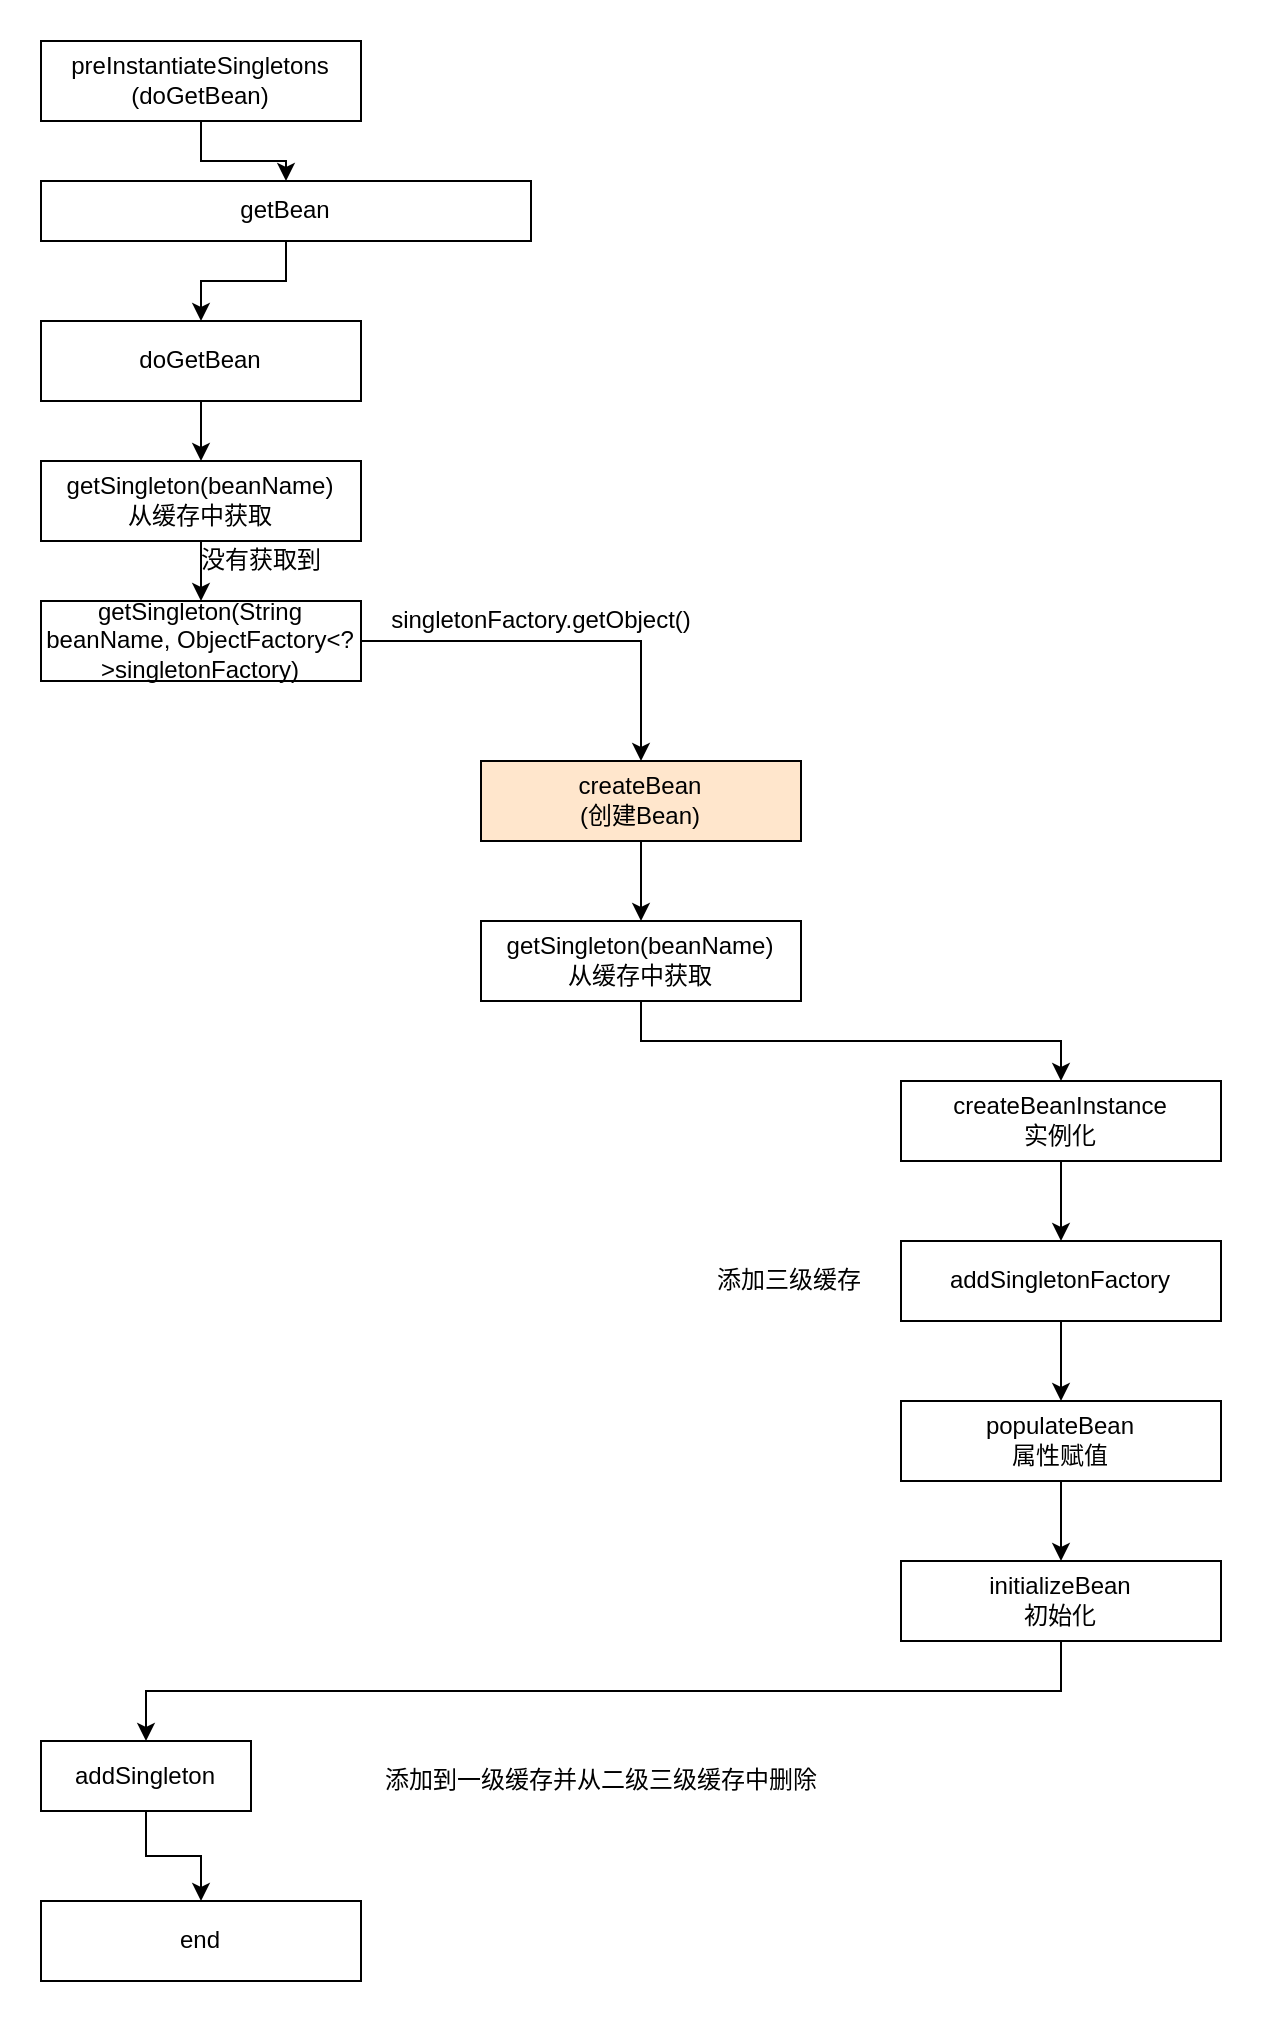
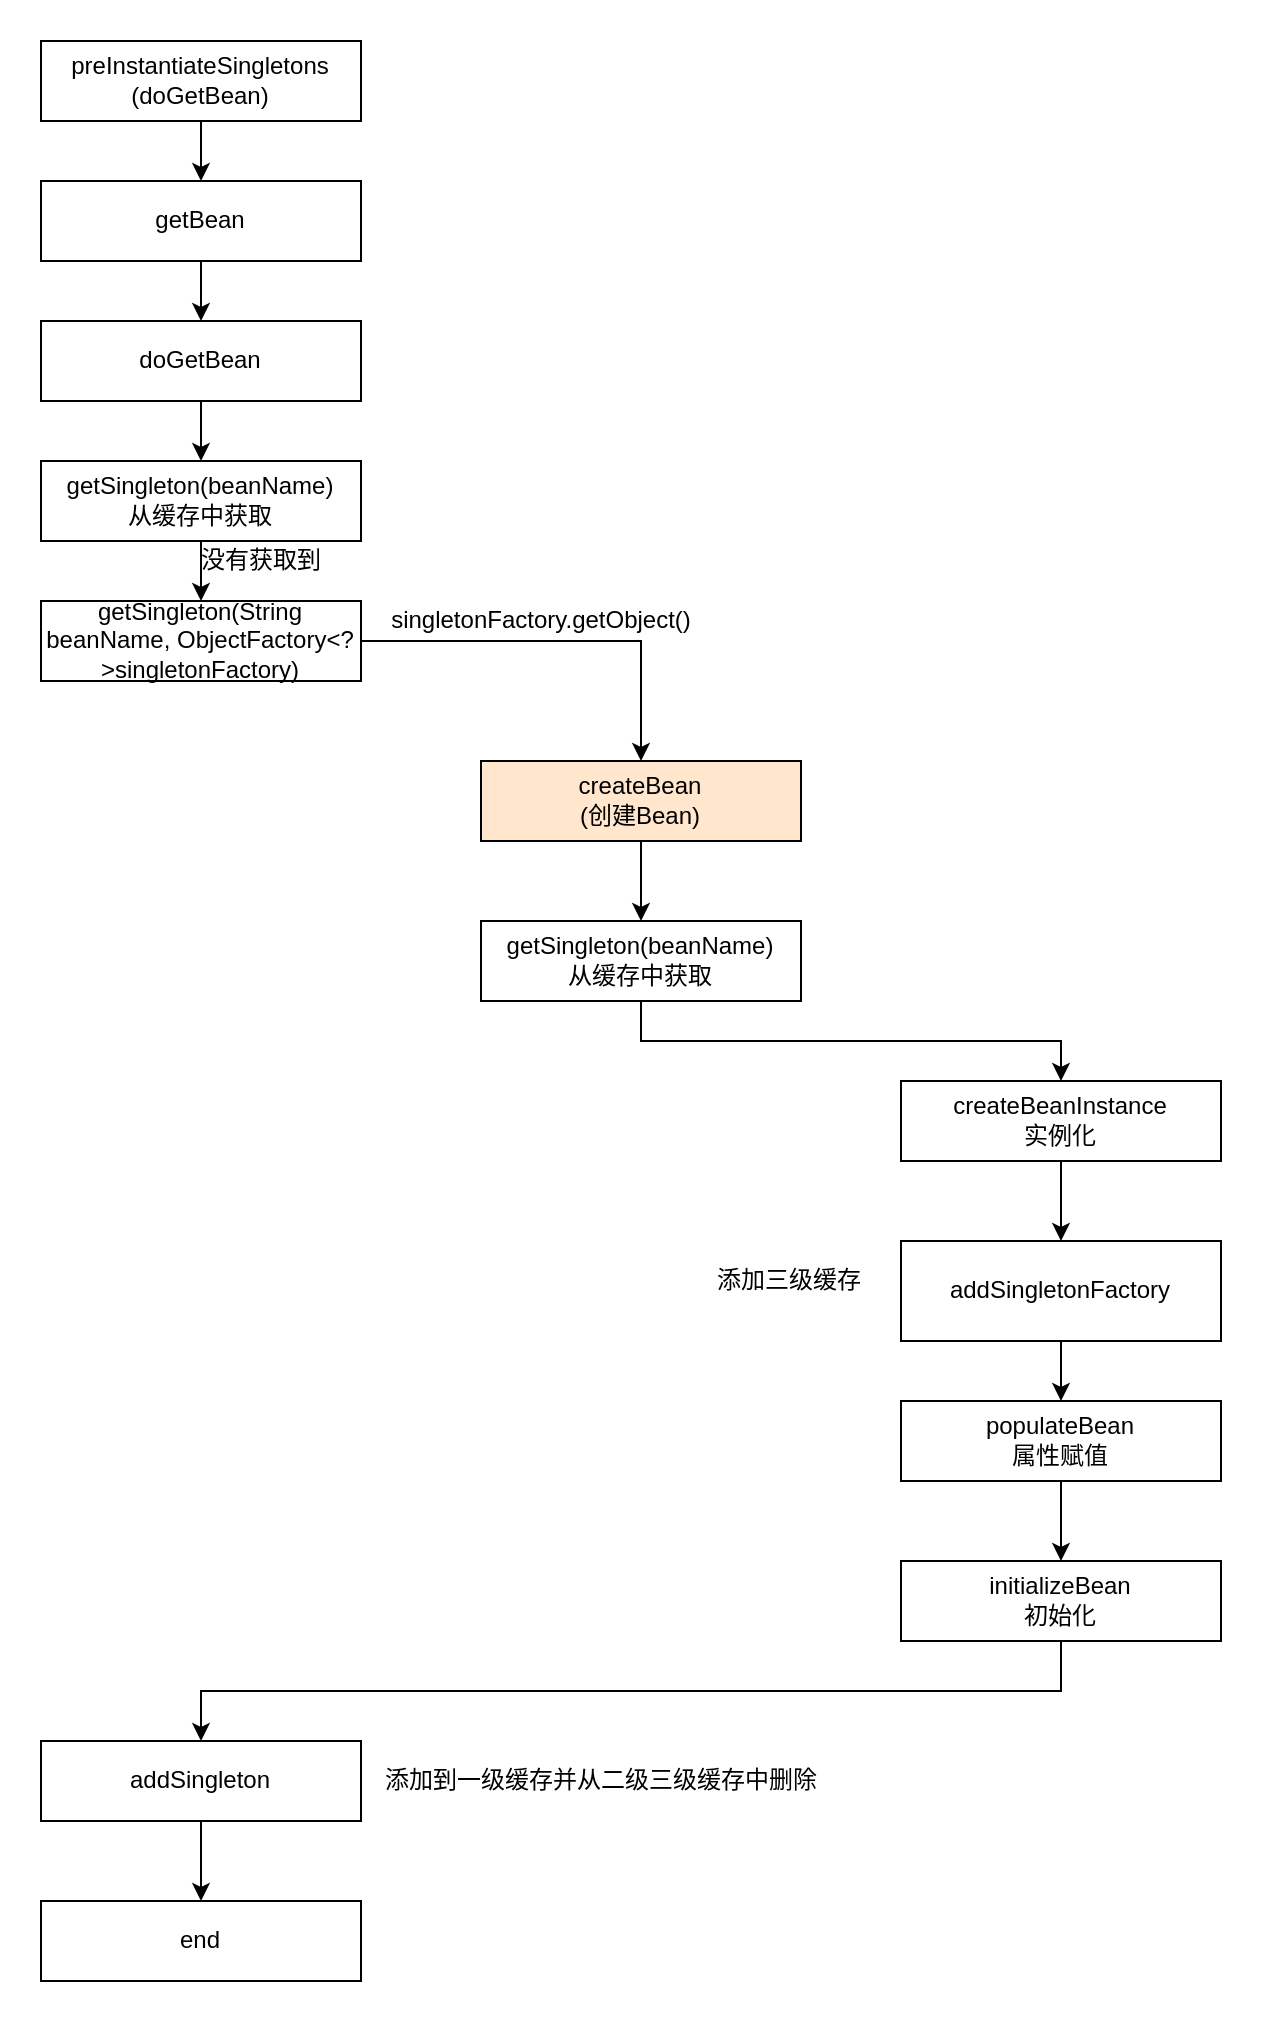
(286, 211) -> (201, 221)
(1061, 1281) -> (1061, 1291)
(146, 1776) -> (201, 1781)
